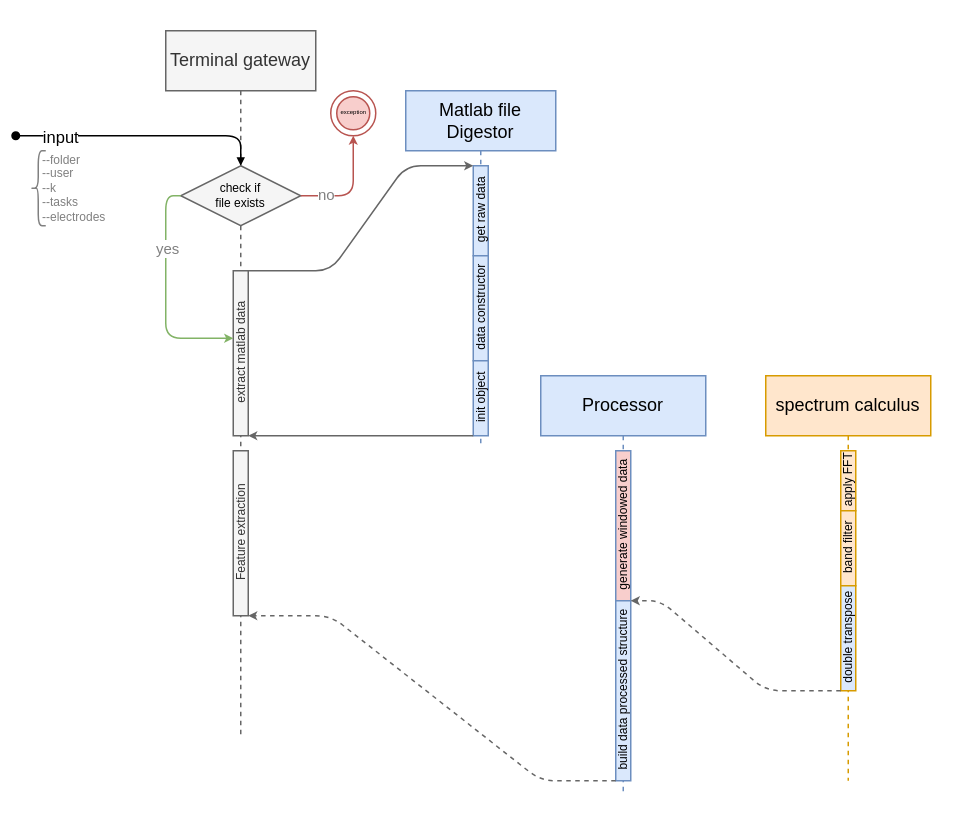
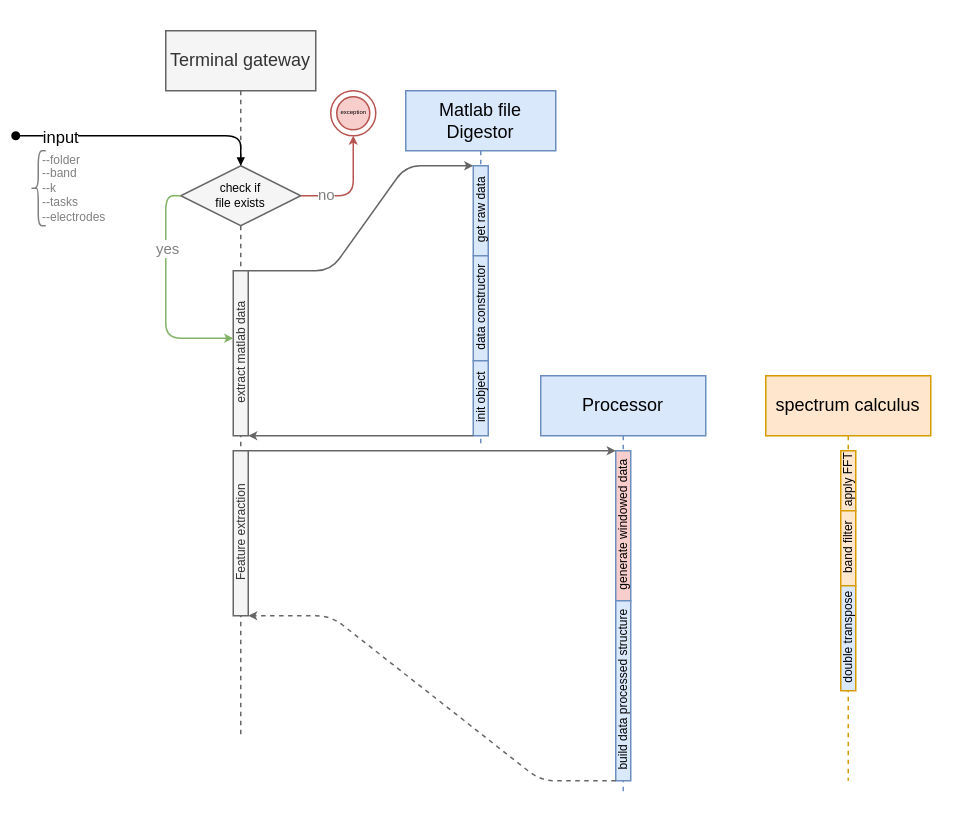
(79, 188) -> (79, 188)
none -> (426, 451)
(732, 662) -> none
